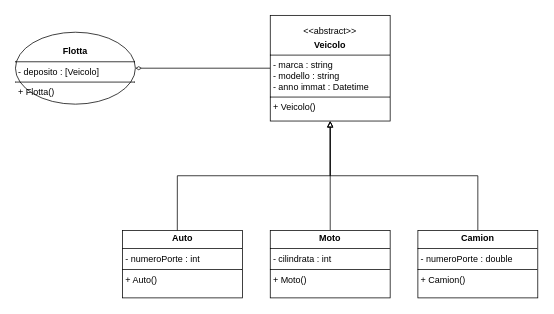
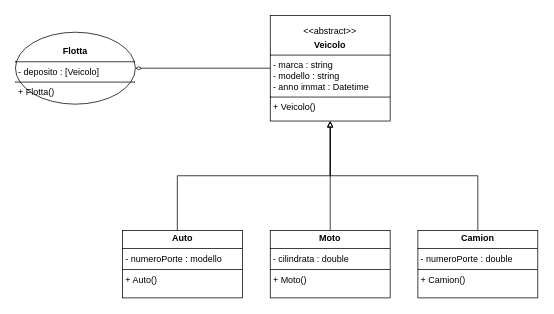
(165, 247) -> (174, 247)
(306, 247) -> (314, 247)
